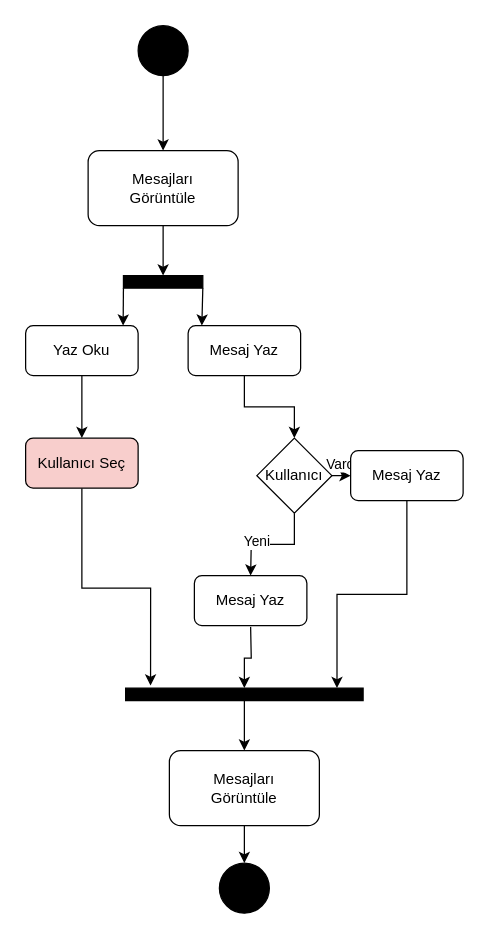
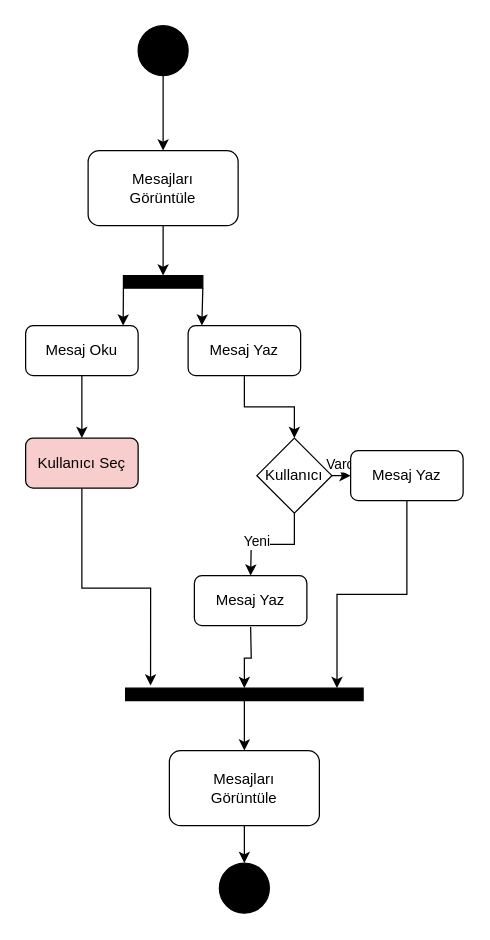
(82, 351) -> (82, 351)
